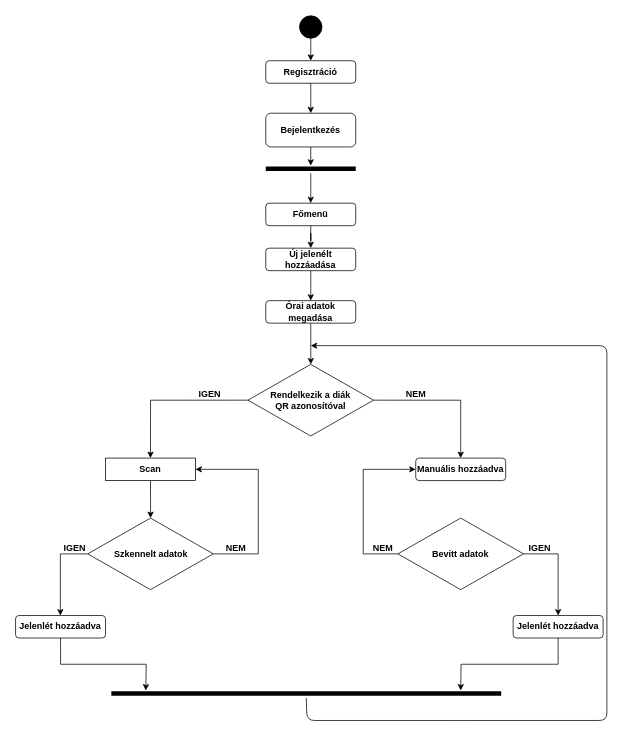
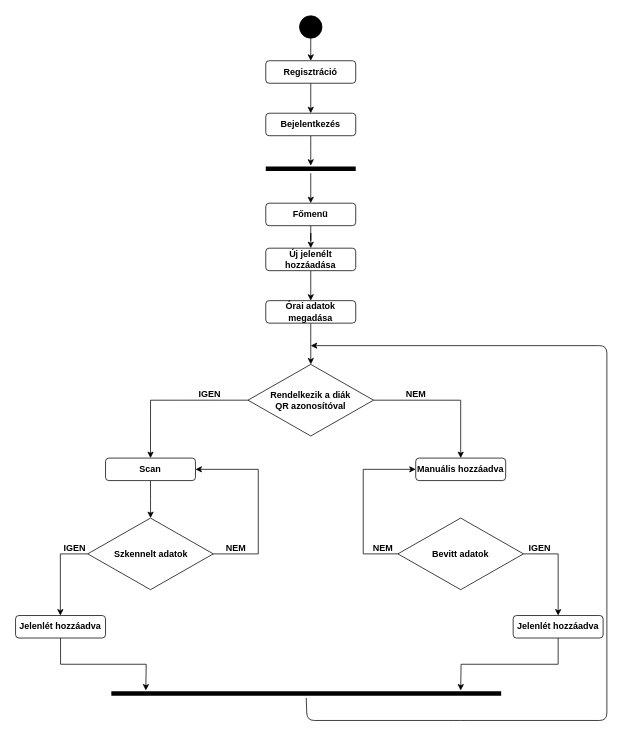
(311, 130) -> (311, 124)
(151, 469) -> (151, 469)
